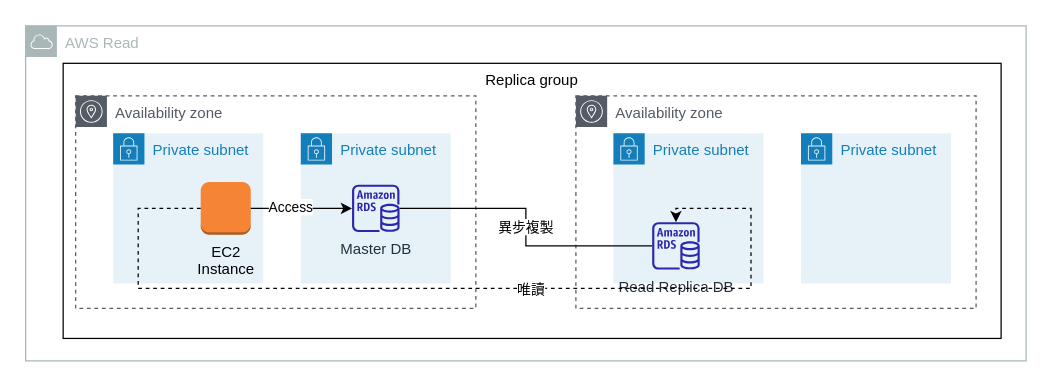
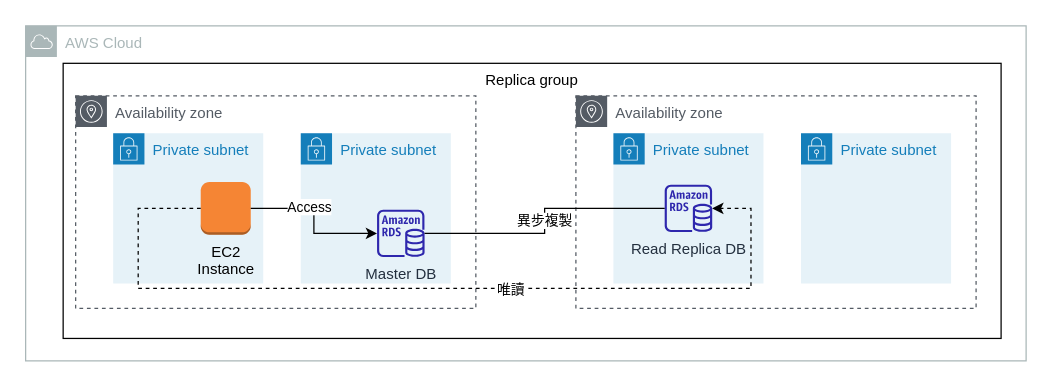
(97, 43) -> (100, 43)
(376, 208) -> (401, 233)
(676, 246) -> (688, 208)
